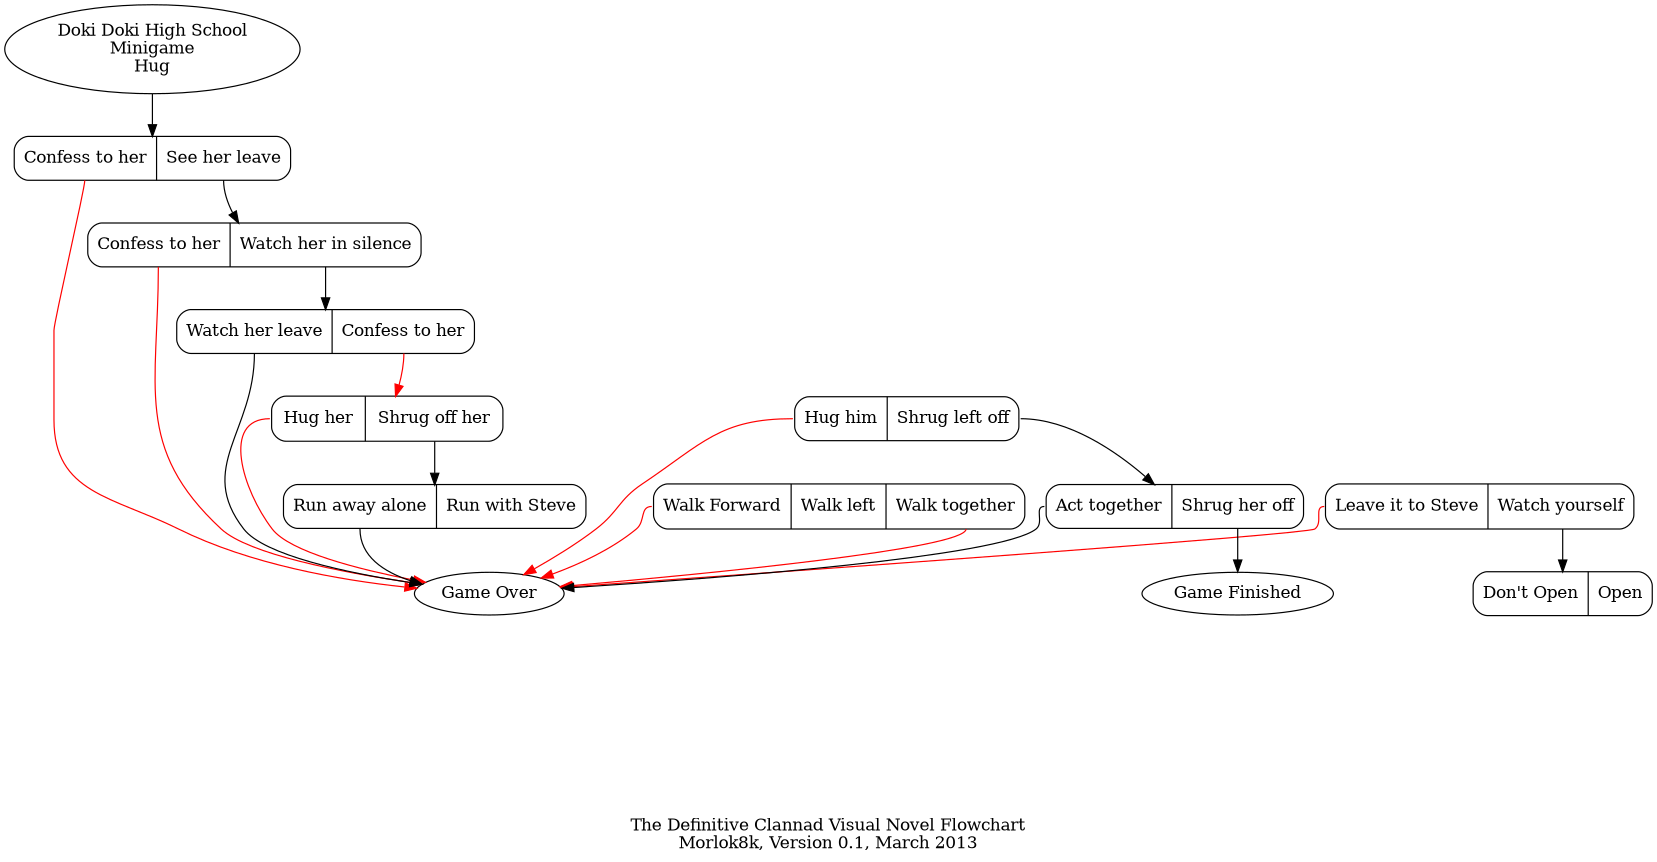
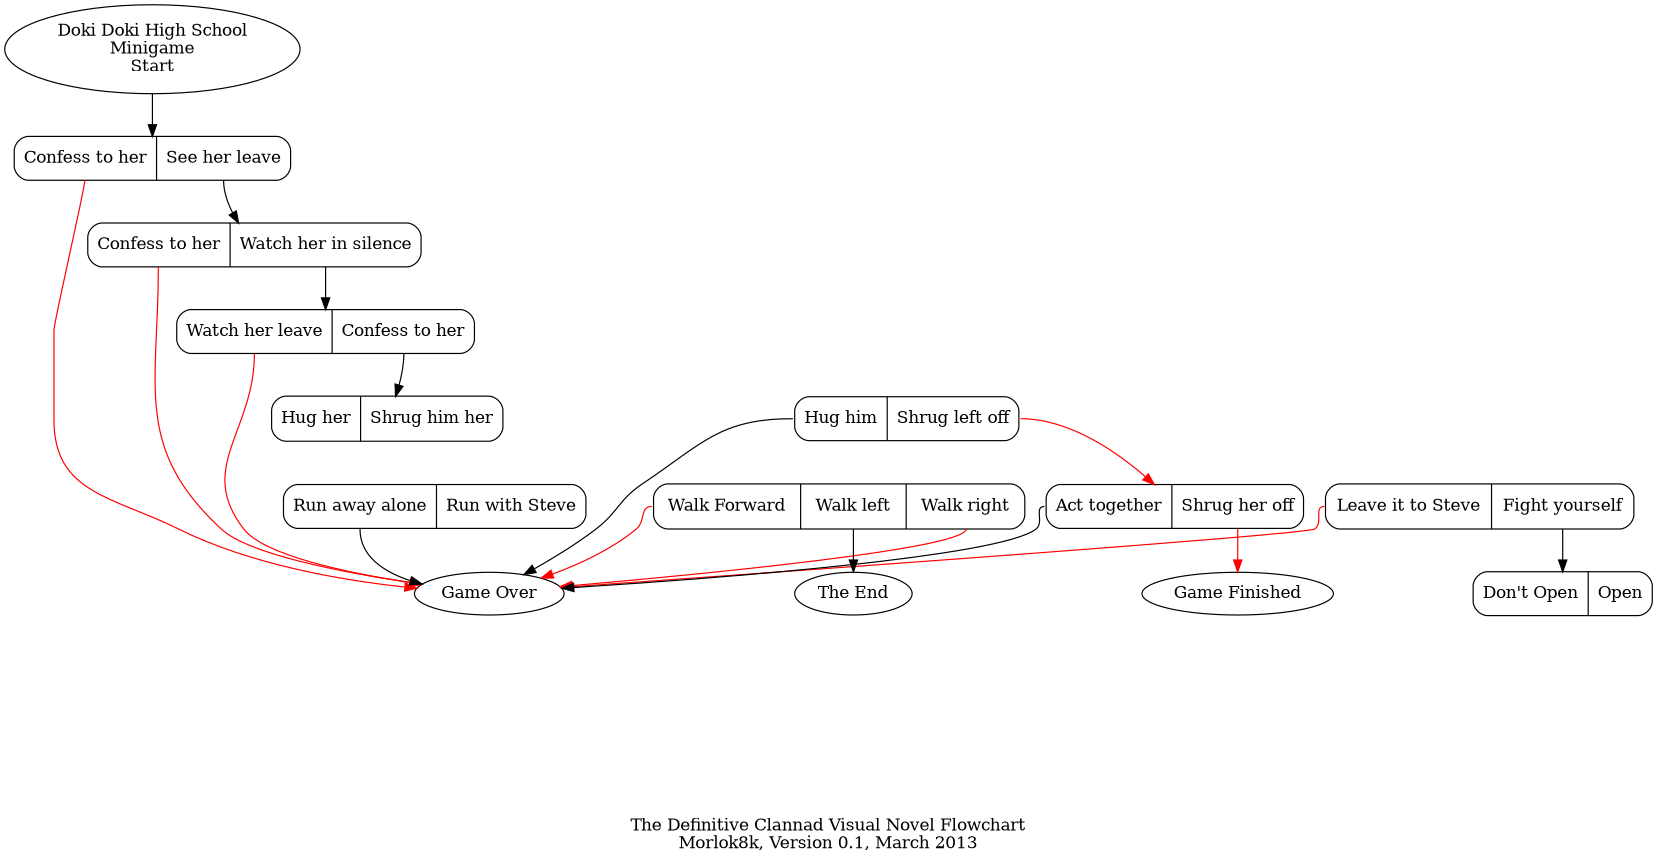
(152, 49) -> (152, 49)
(402, 369) -> (402, 369)
(434, 418) -> (432, 418)
(1088, 437) -> (1088, 437)
(435, 457) -> none
(654, 475) -> (654, 475)
(955, 506) -> (965, 506)
(1561, 506) -> (1563, 506)
(242, 526) -> (242, 526)
(279, 535) -> none
(1238, 544) -> (1238, 544)
none -> (853, 594)
